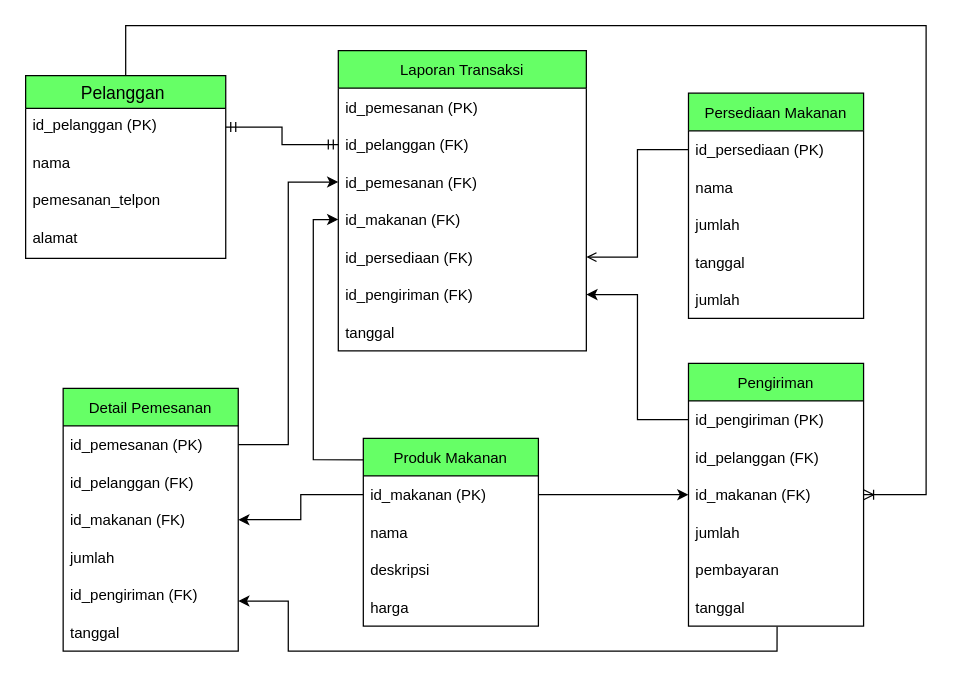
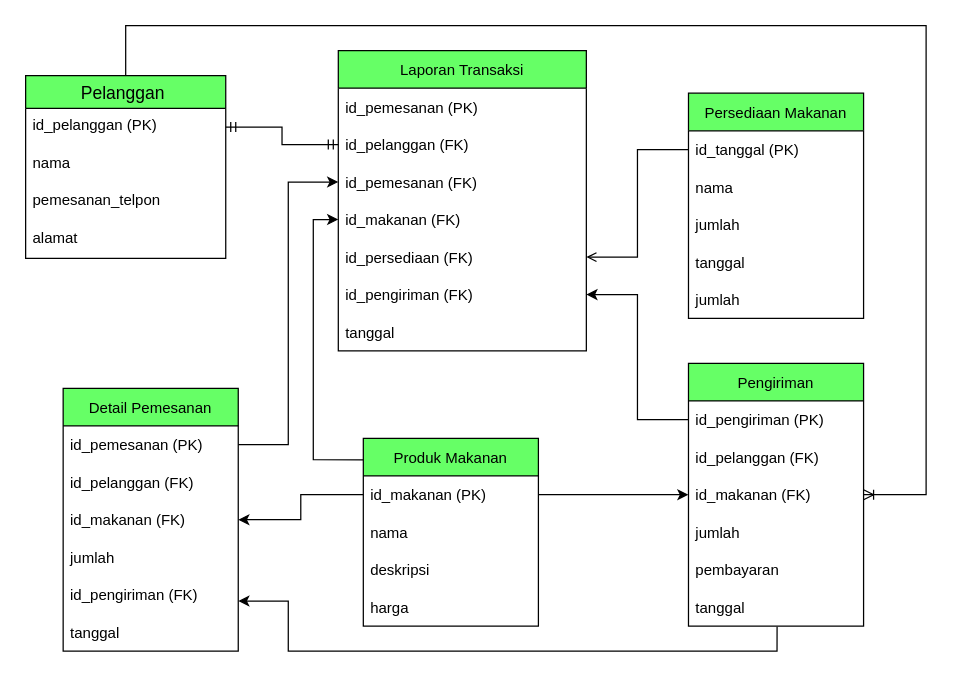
(765, 150) -> (752, 150)
